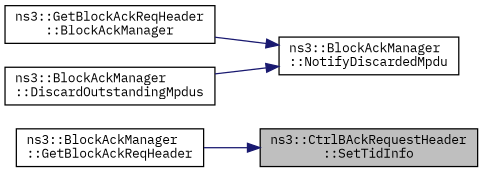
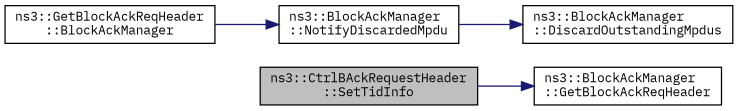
(241, 71) -> (484, 25)
(226, 148) -> (499, 86)
